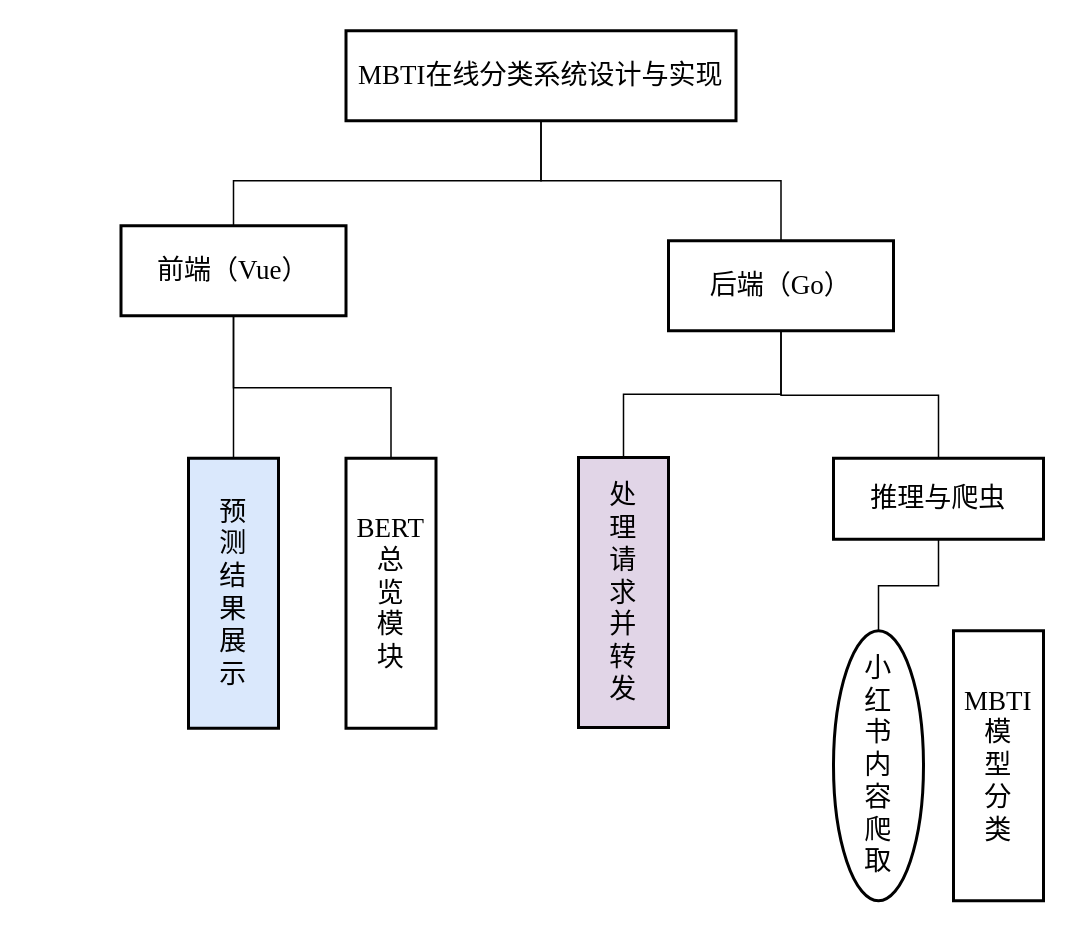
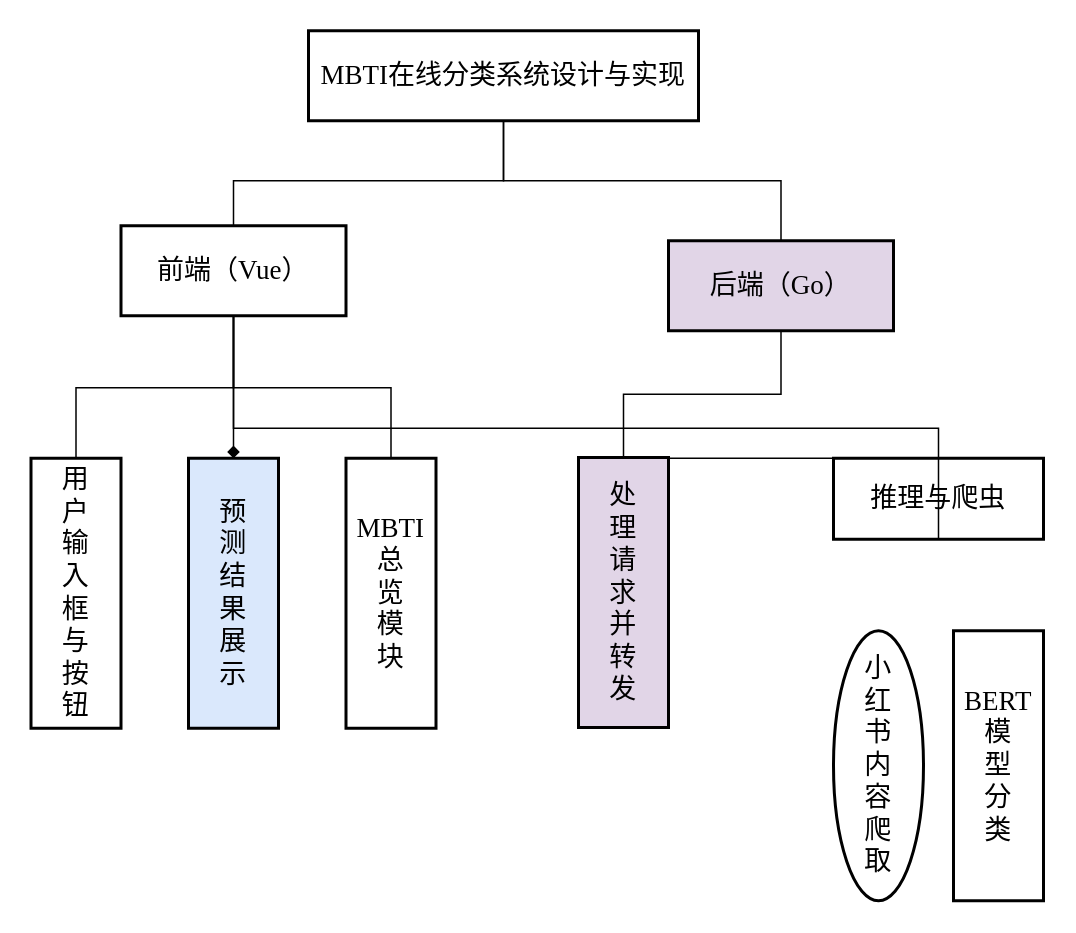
(541, 76) -> (503, 76)
(781, 286) -> (781, 286)
none -> (118, 388)
(875, 395) -> (751, 458)
(233, 451) -> (233, 446)
(909, 586) -> (586, 428)
none -> (76, 593)
(391, 593) -> (391, 593)
(998, 766) -> (998, 766)
